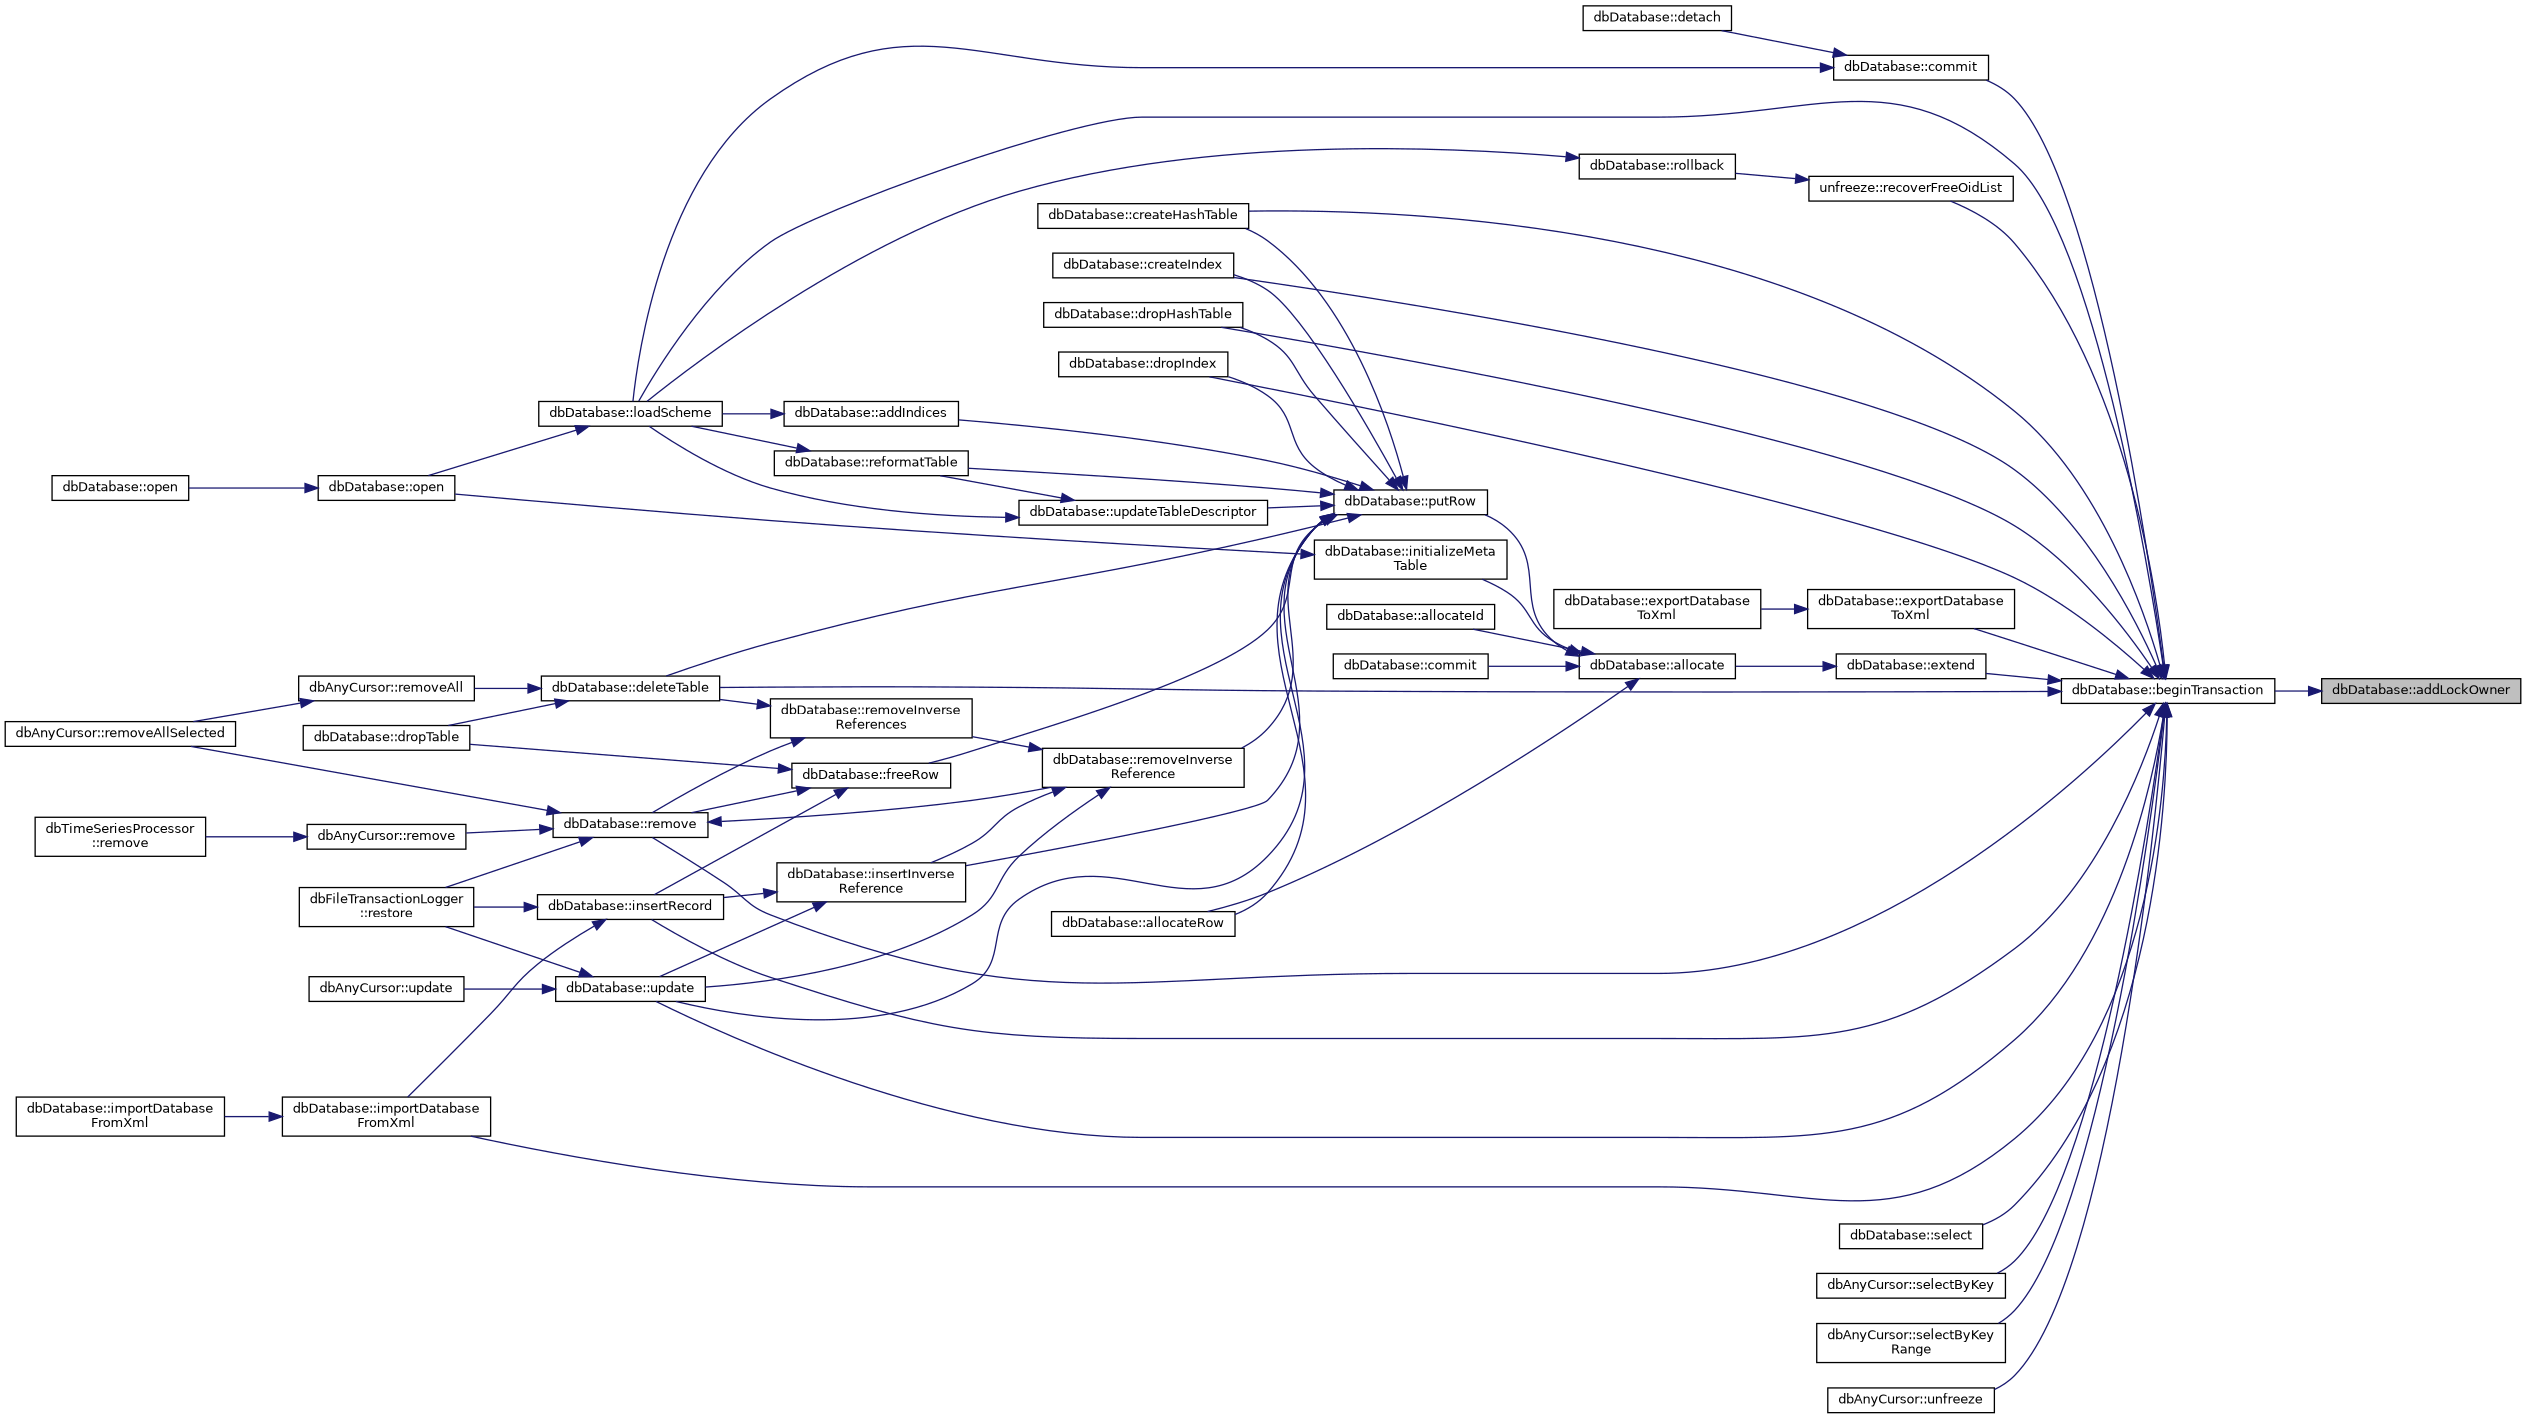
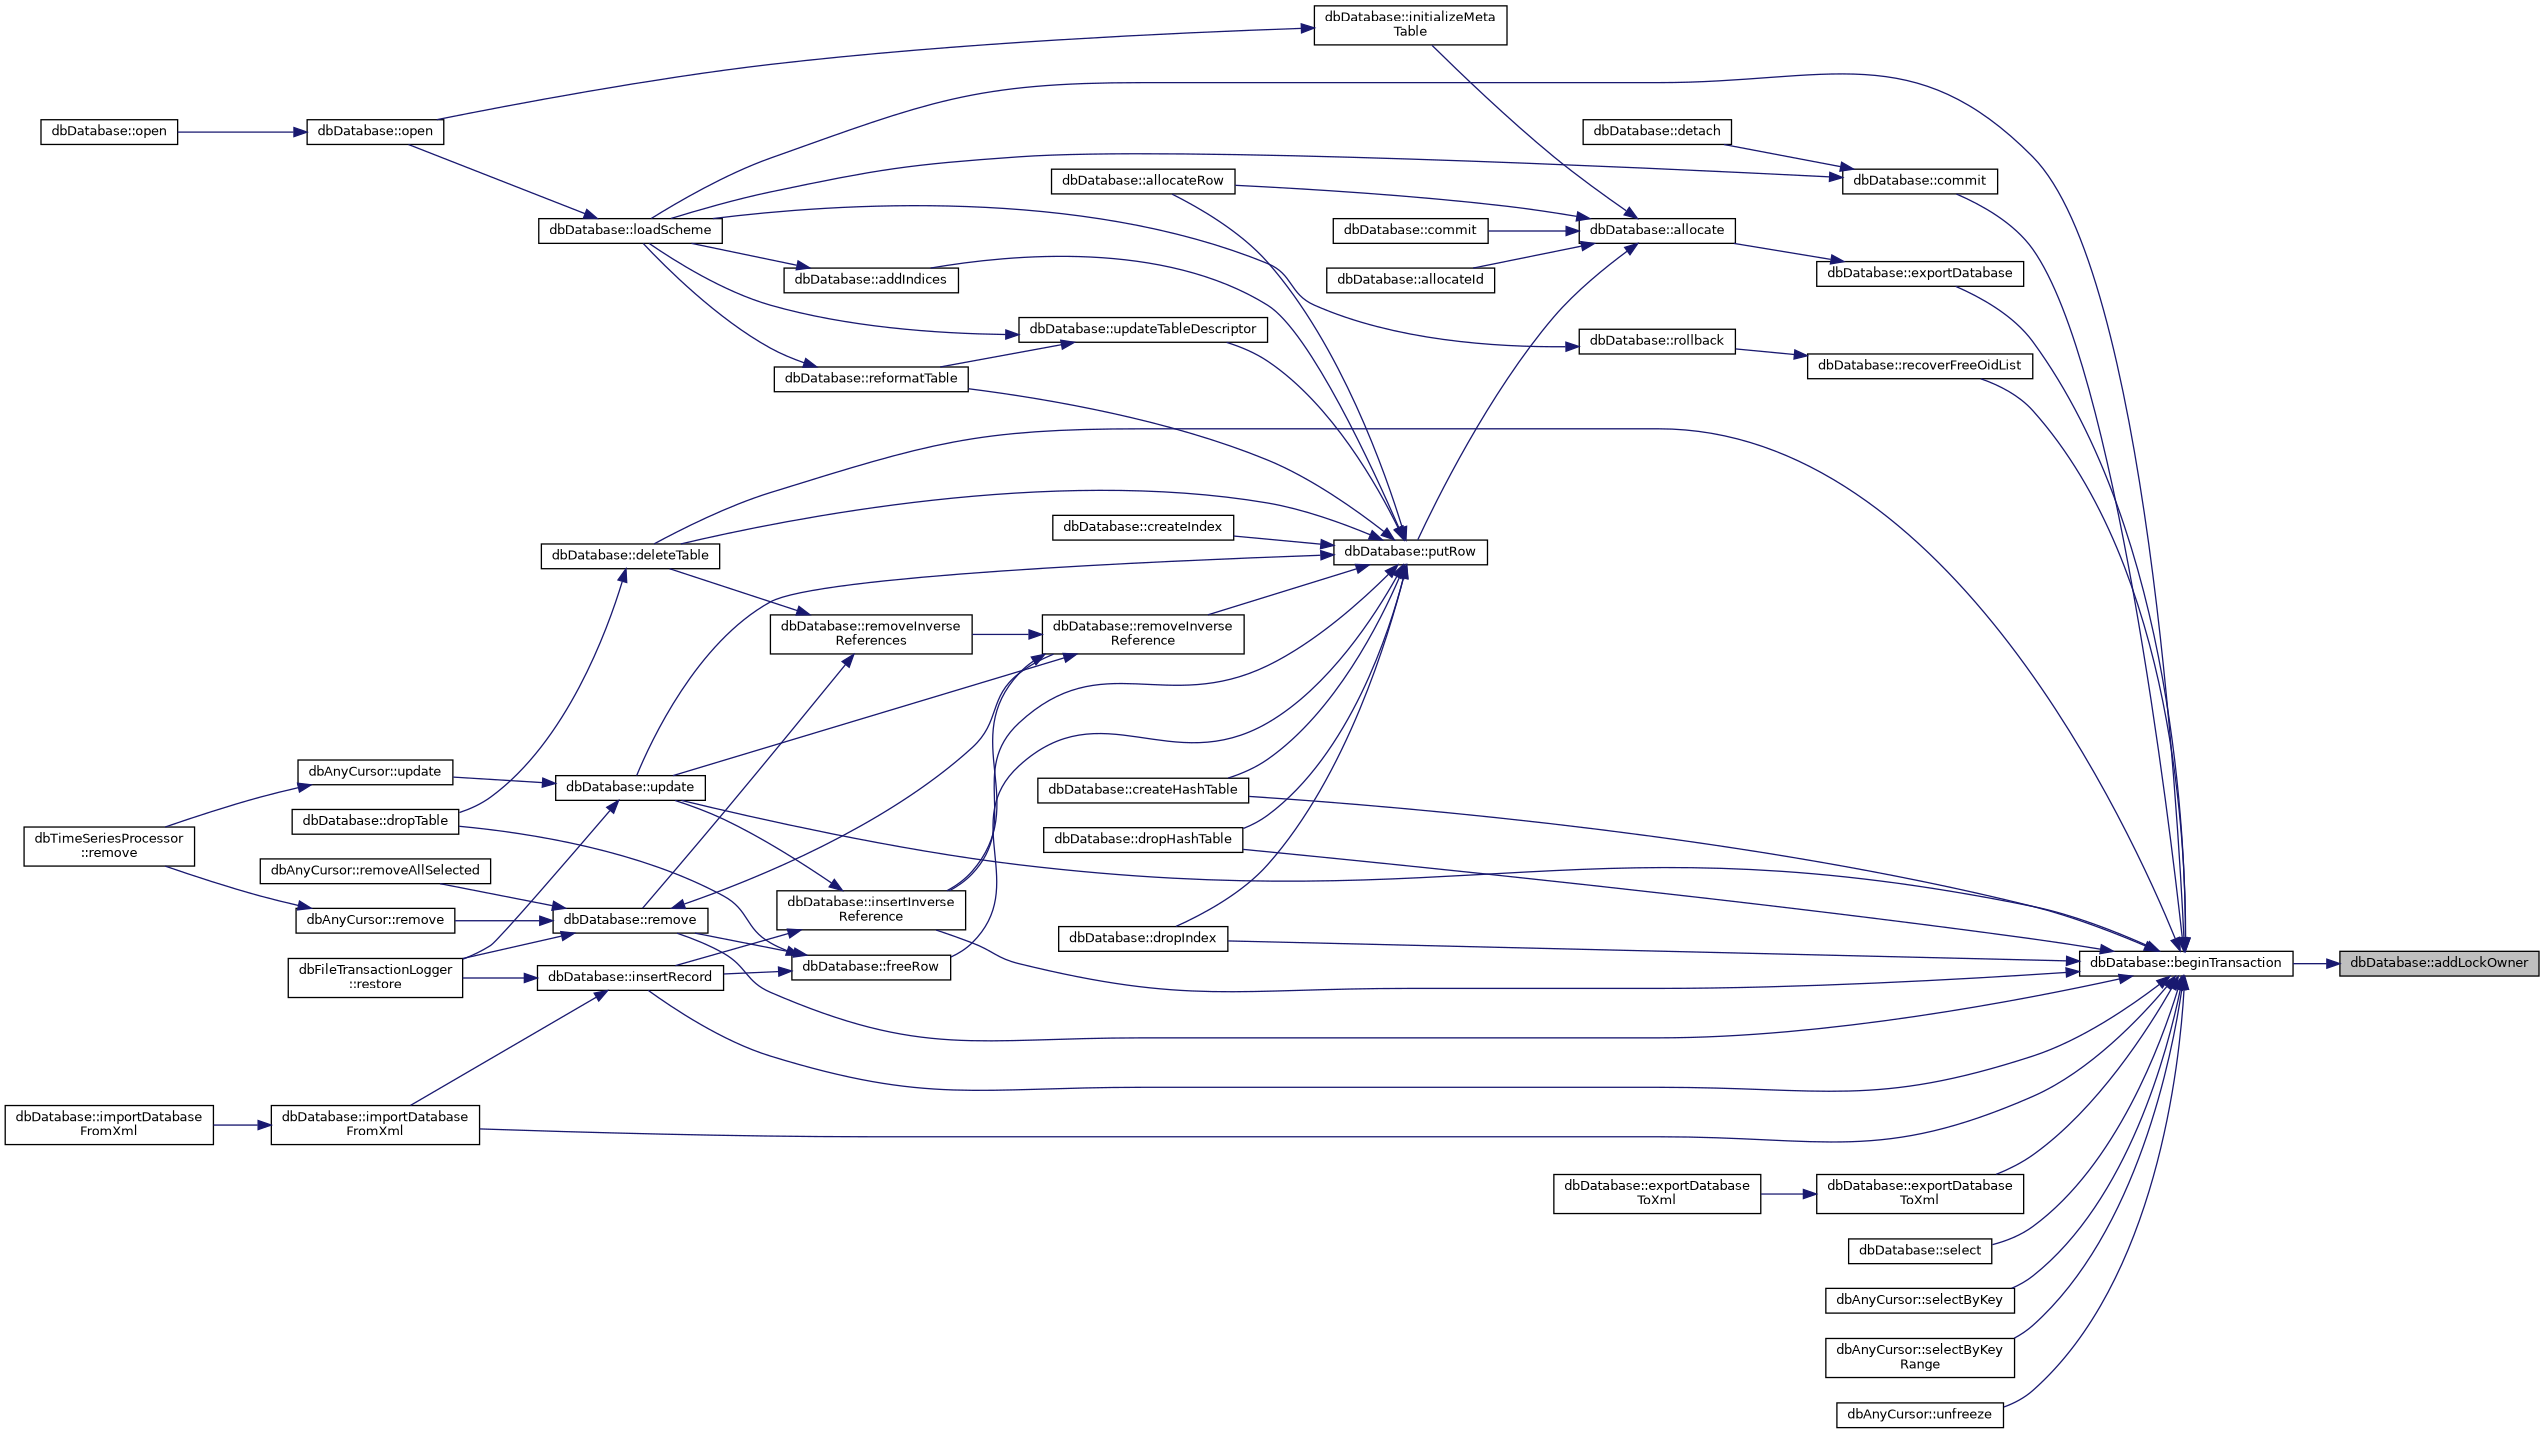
(1911, 189) -> (1920, 366)
(1751, 373) -> (1497, 988)
(1911, 666) -> (1920, 274)
(387, 688) -> none
none -> (231, 806)
